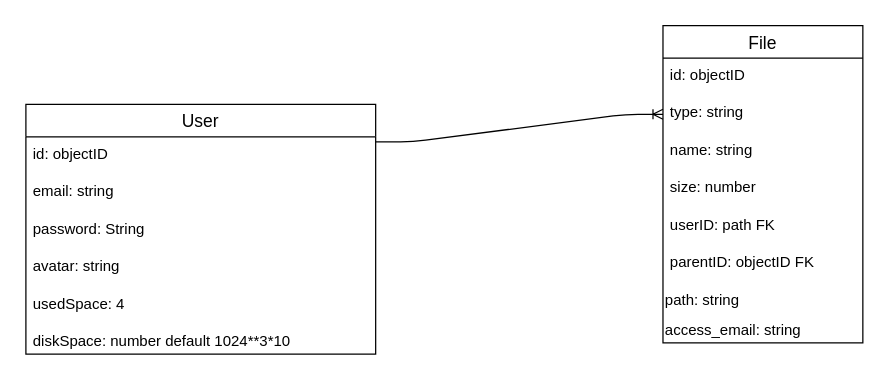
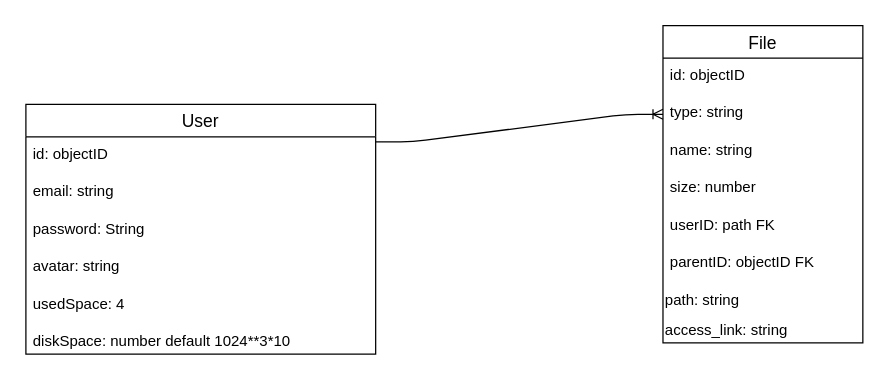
(740, 331) -> (736, 331)
